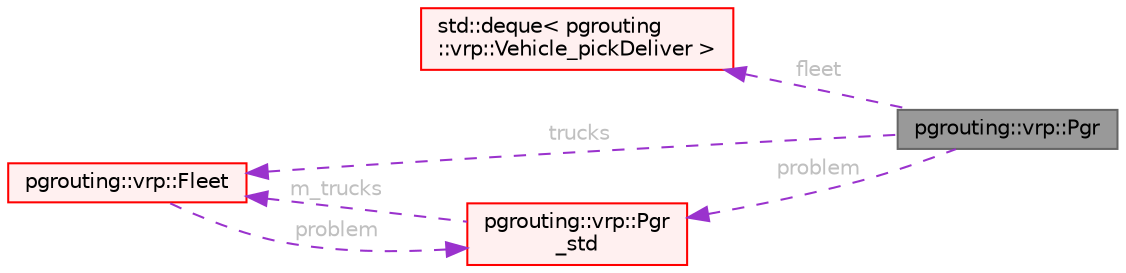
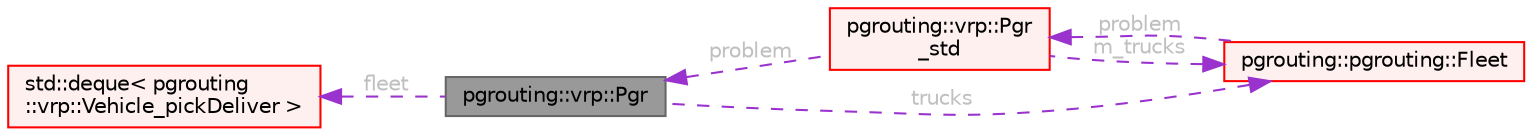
(127, 183) -> (1374, 62)
(834, 188) -> (758, 66)
